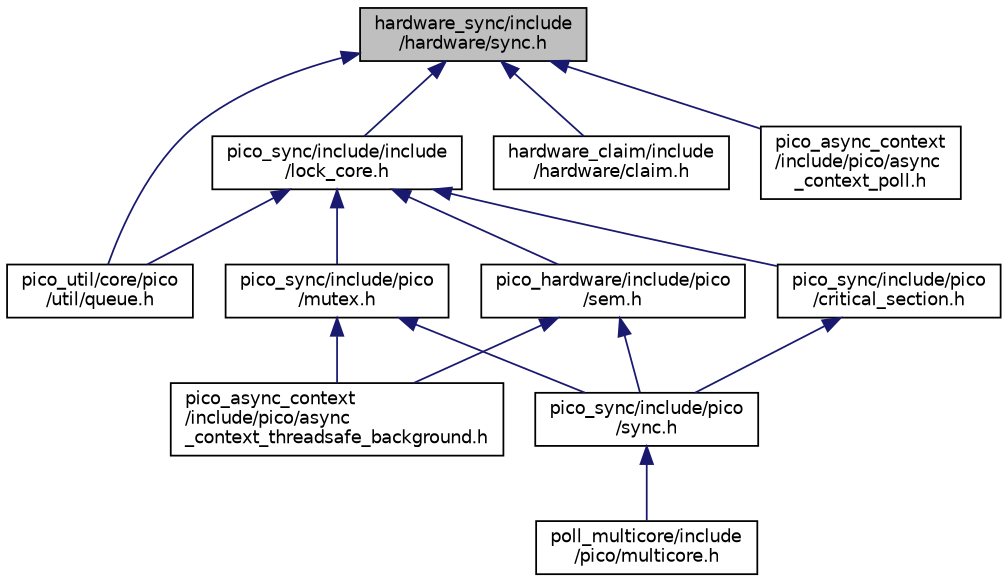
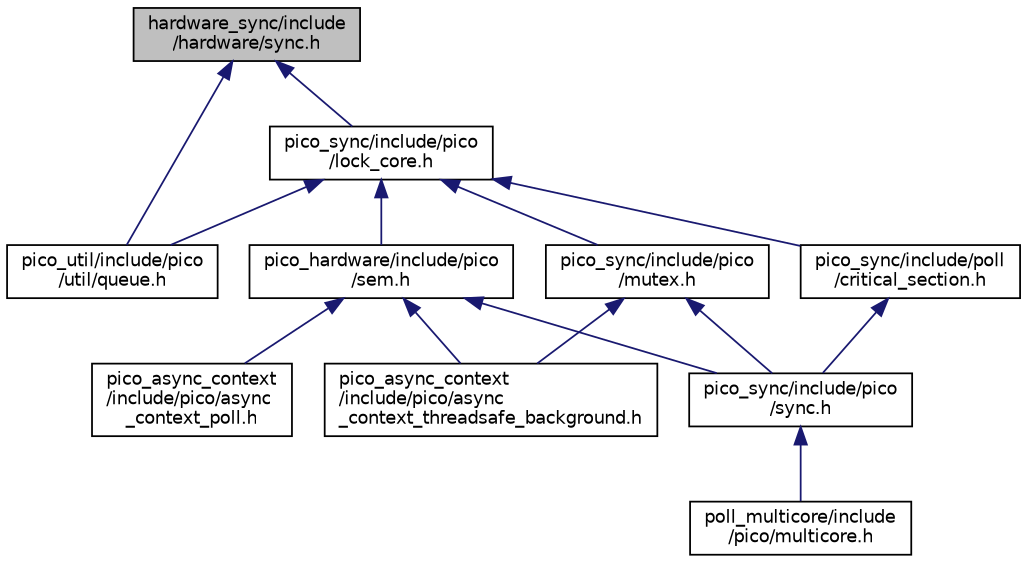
(664, 98) -> (286, 336)
(337, 163) -> (381, 153)
(611, 163) -> none
(100, 291) -> (112, 272)
(889, 291) -> (910, 272)
